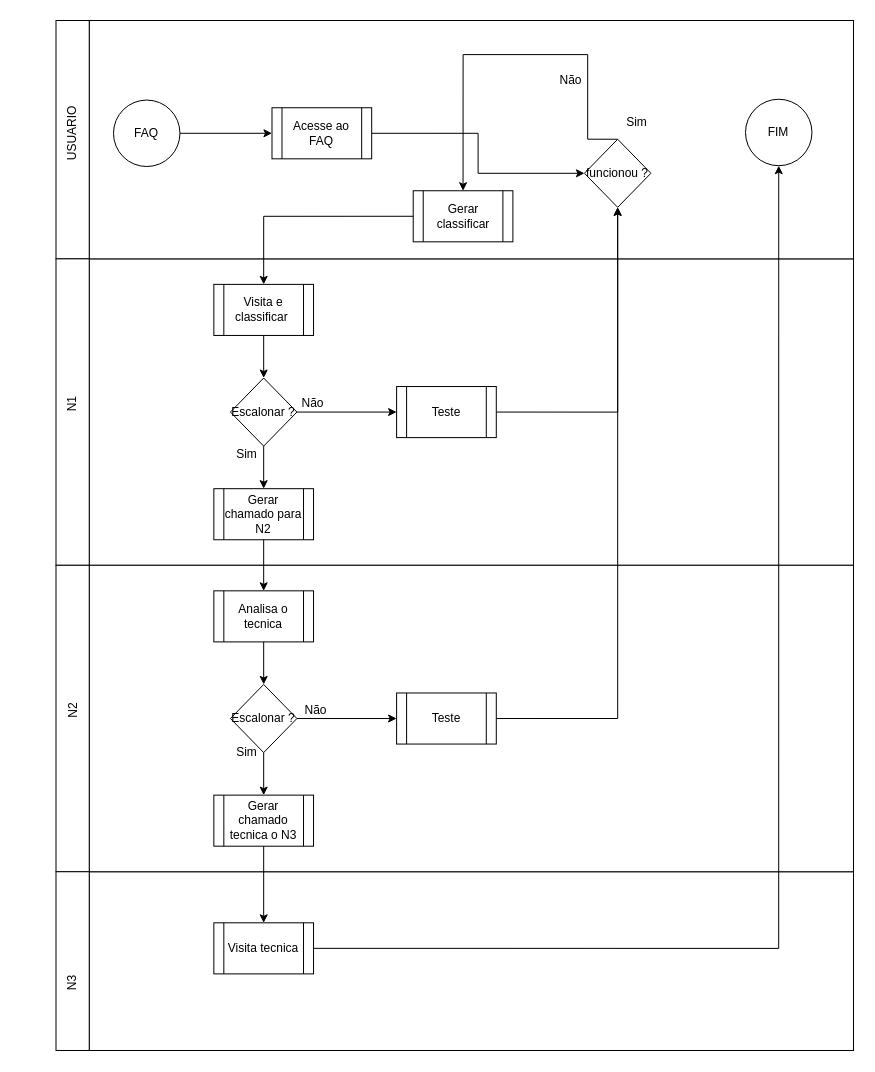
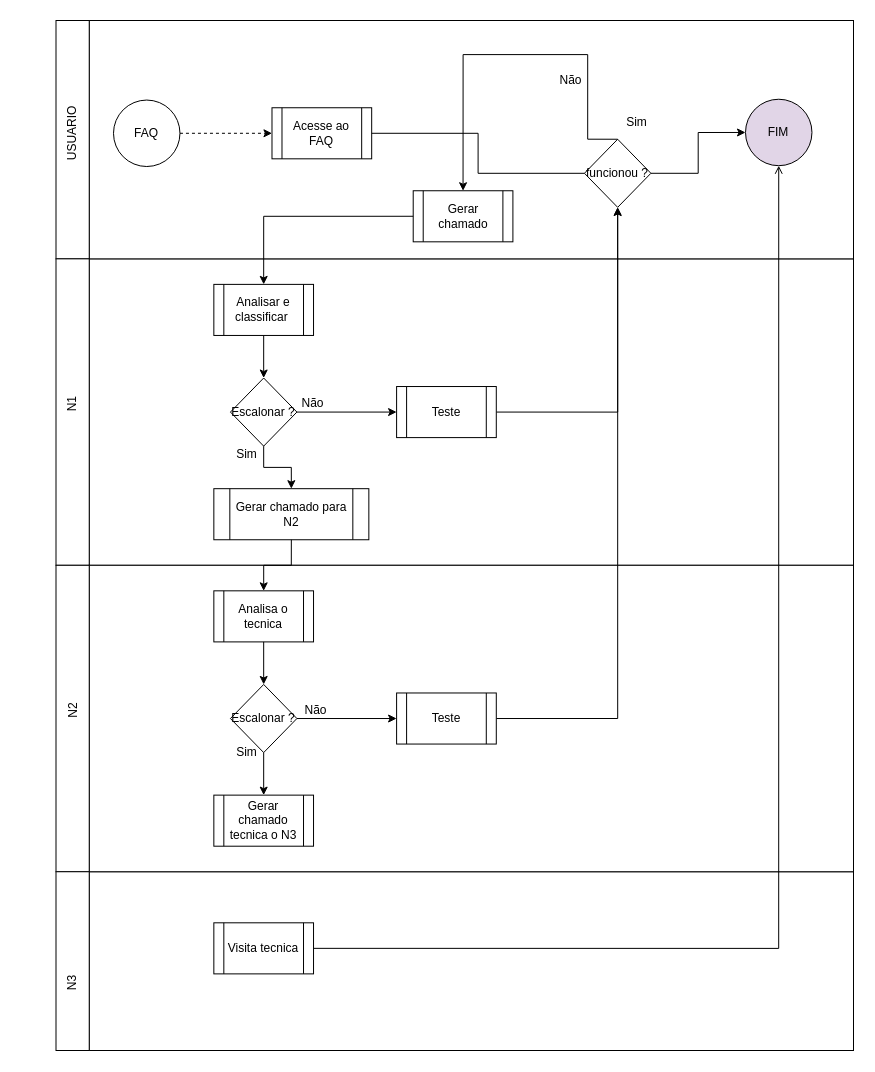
(779, 132) -> (779, 132)
(222, 133) -> (222, 133)
none -> (698, 157)
(576, 173) -> (578, 173)
(779, 174) -> (779, 172)
(464, 217) -> (464, 217)
(264, 310) -> (264, 310)
(264, 514) -> (291, 514)
(264, 881) -> none
